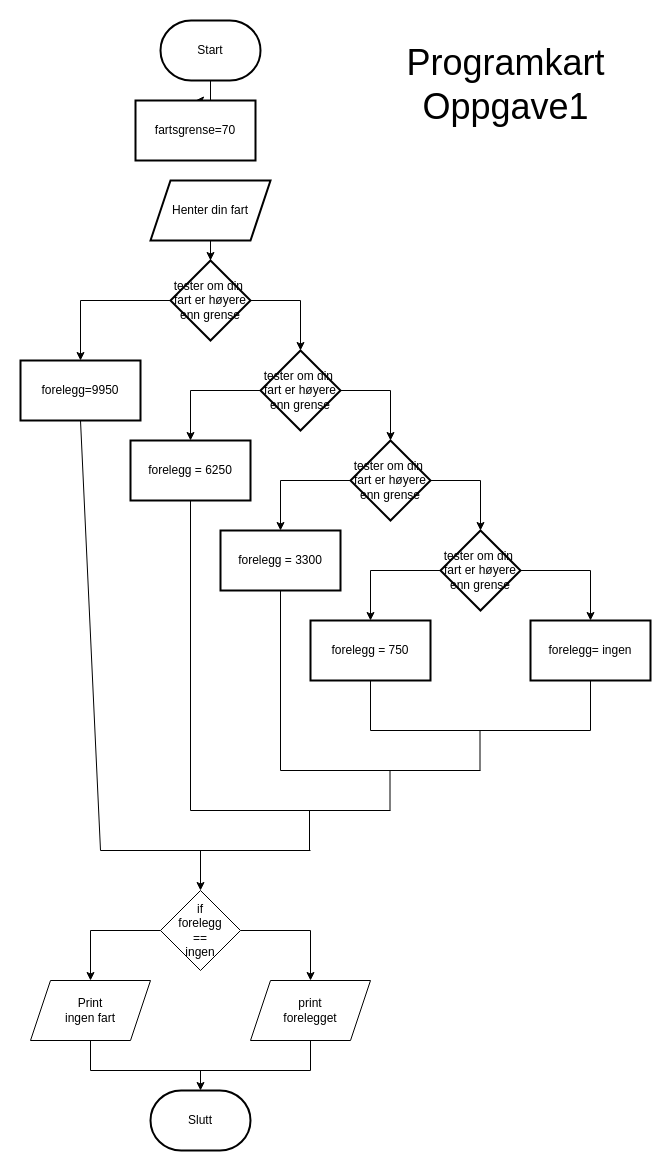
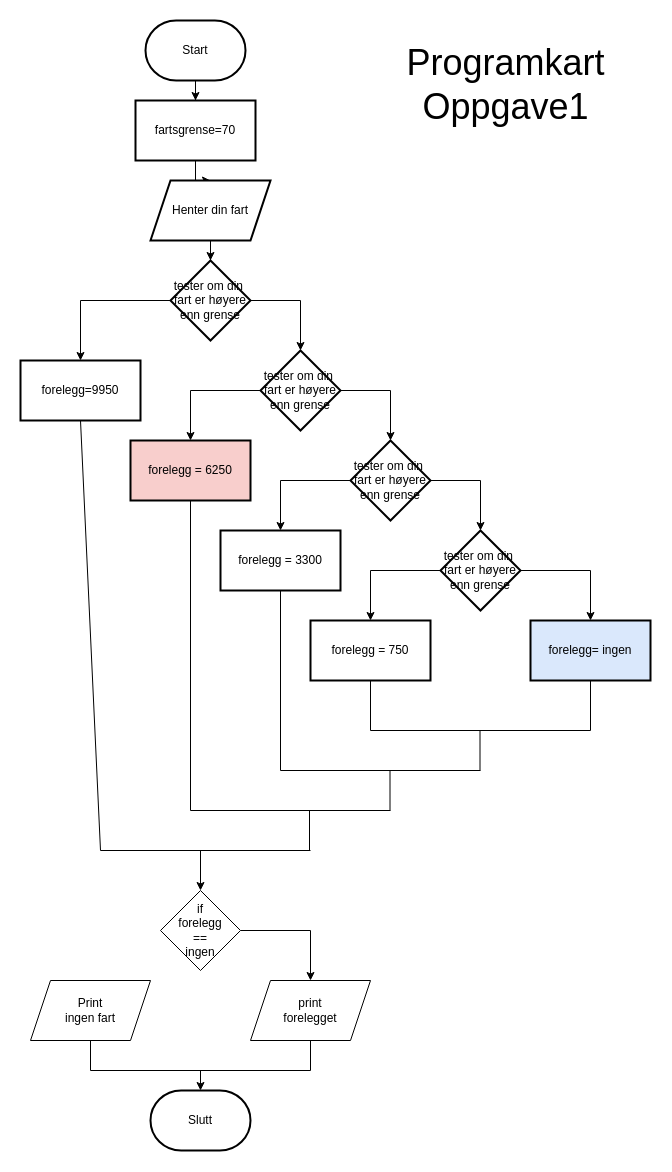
(211, 51) -> (196, 51)
none -> (196, 175)
(191, 471) -> (191, 471)
(591, 651) -> (591, 651)
(105, 931) -> none
